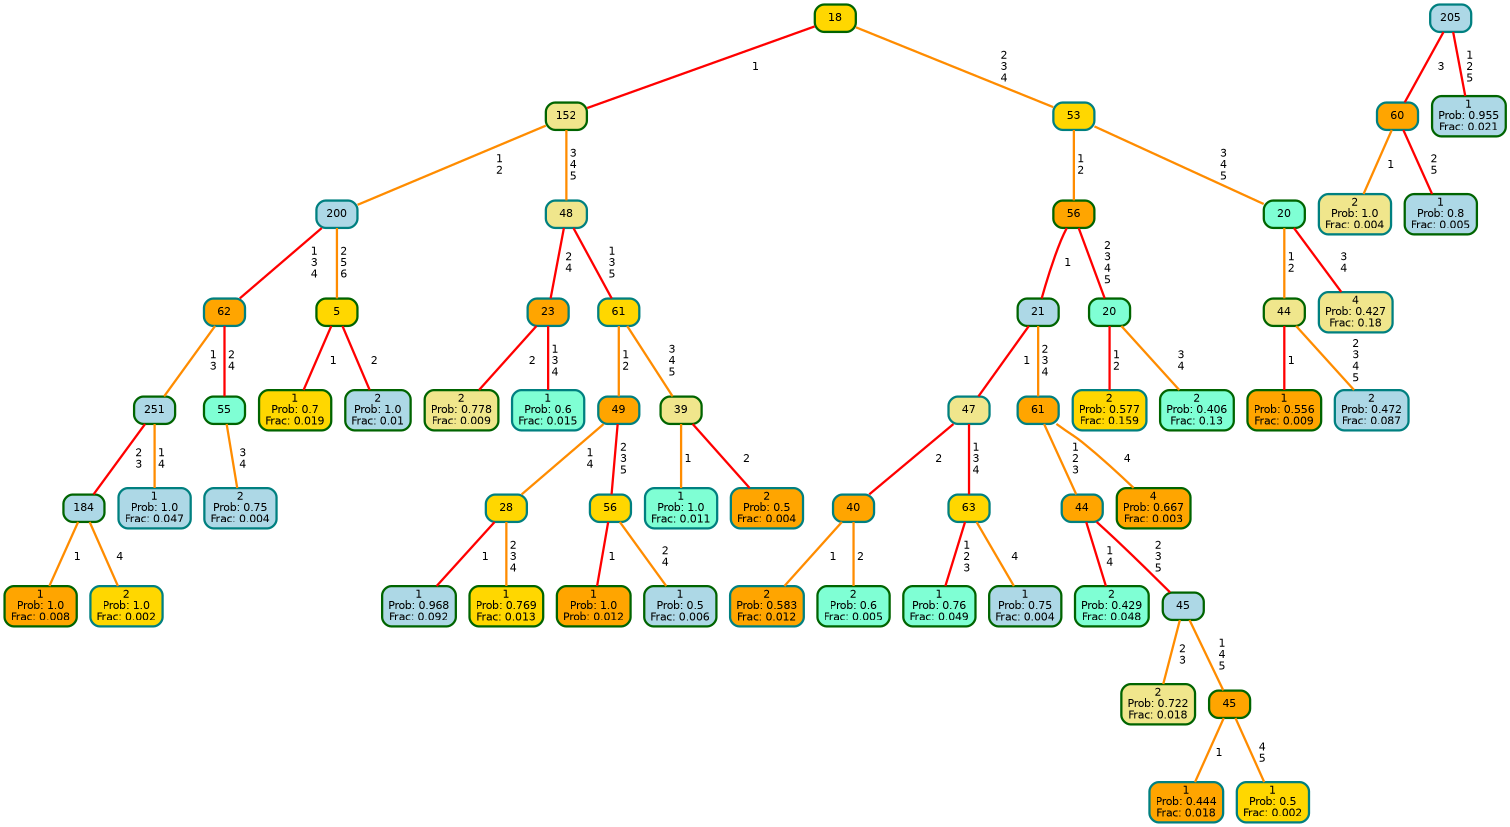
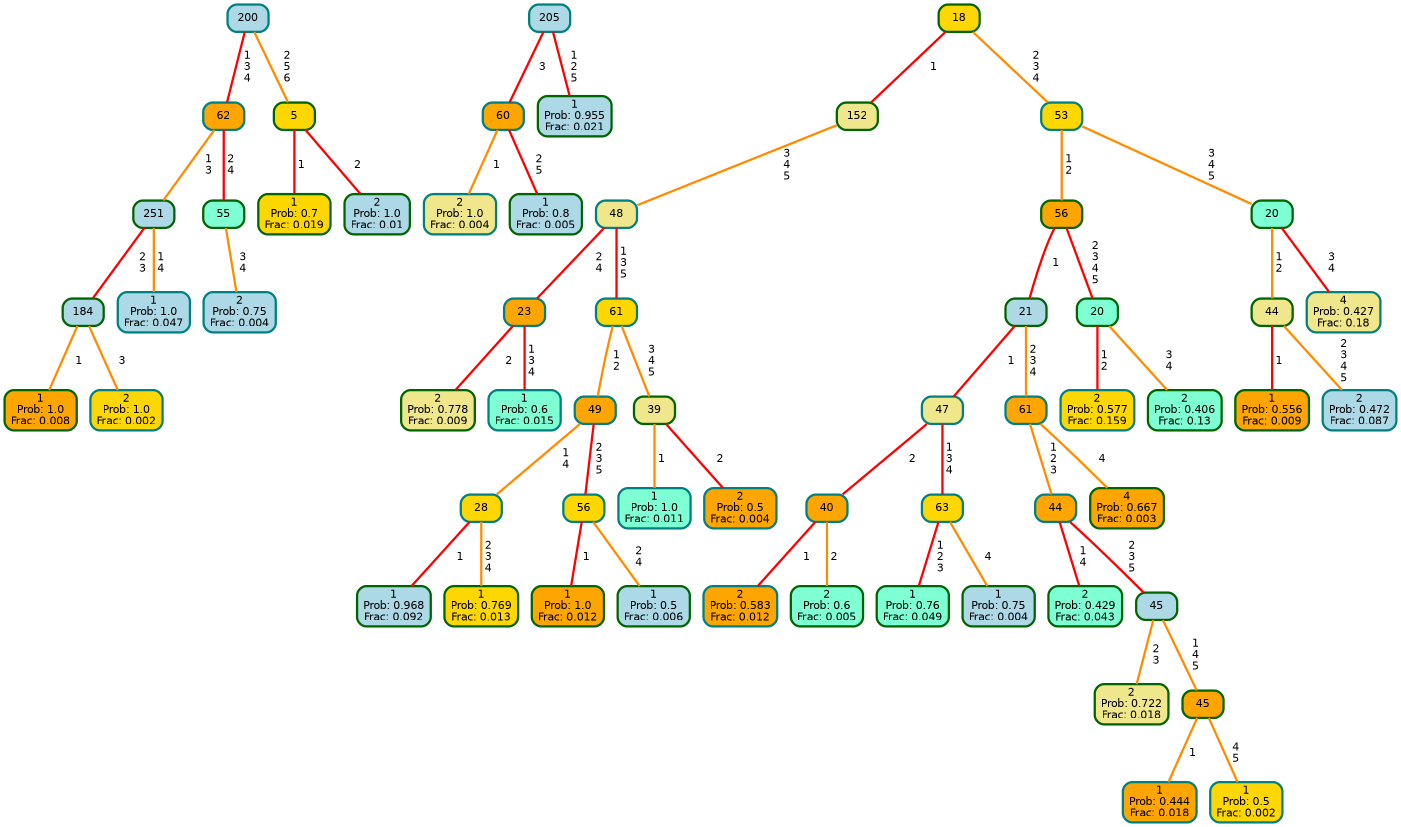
(452, 165) -> none
(813, 554) -> (787, 554)
(118, 557) -> (120, 361)
(594, 606) -> (568, 606)
(1112, 606) -> (1085, 606)
